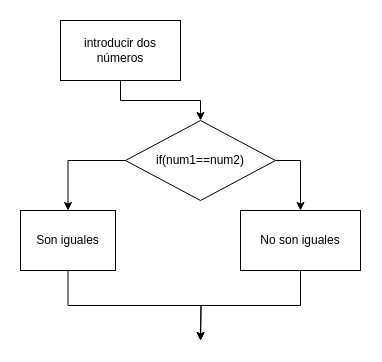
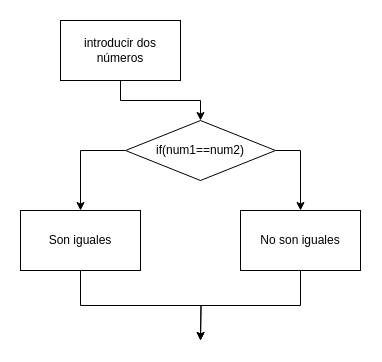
(201, 161) -> (201, 151)
(68, 241) -> (81, 241)
